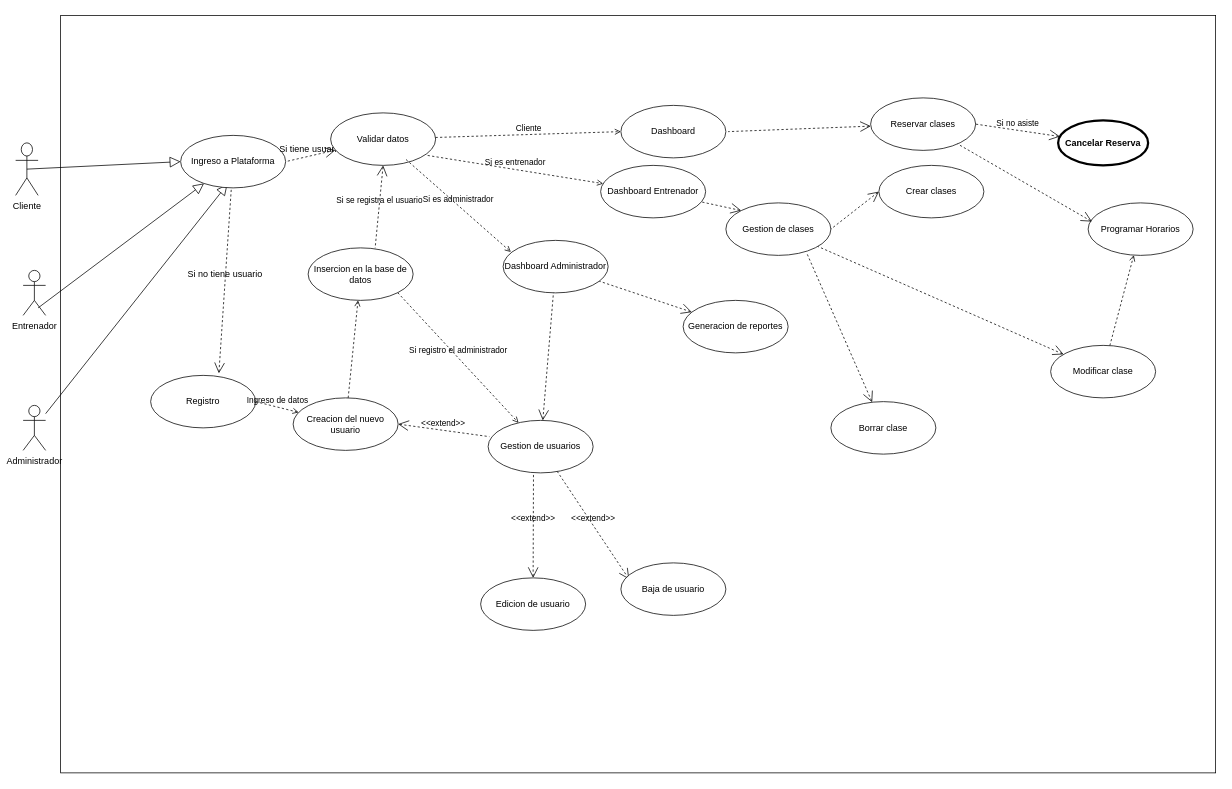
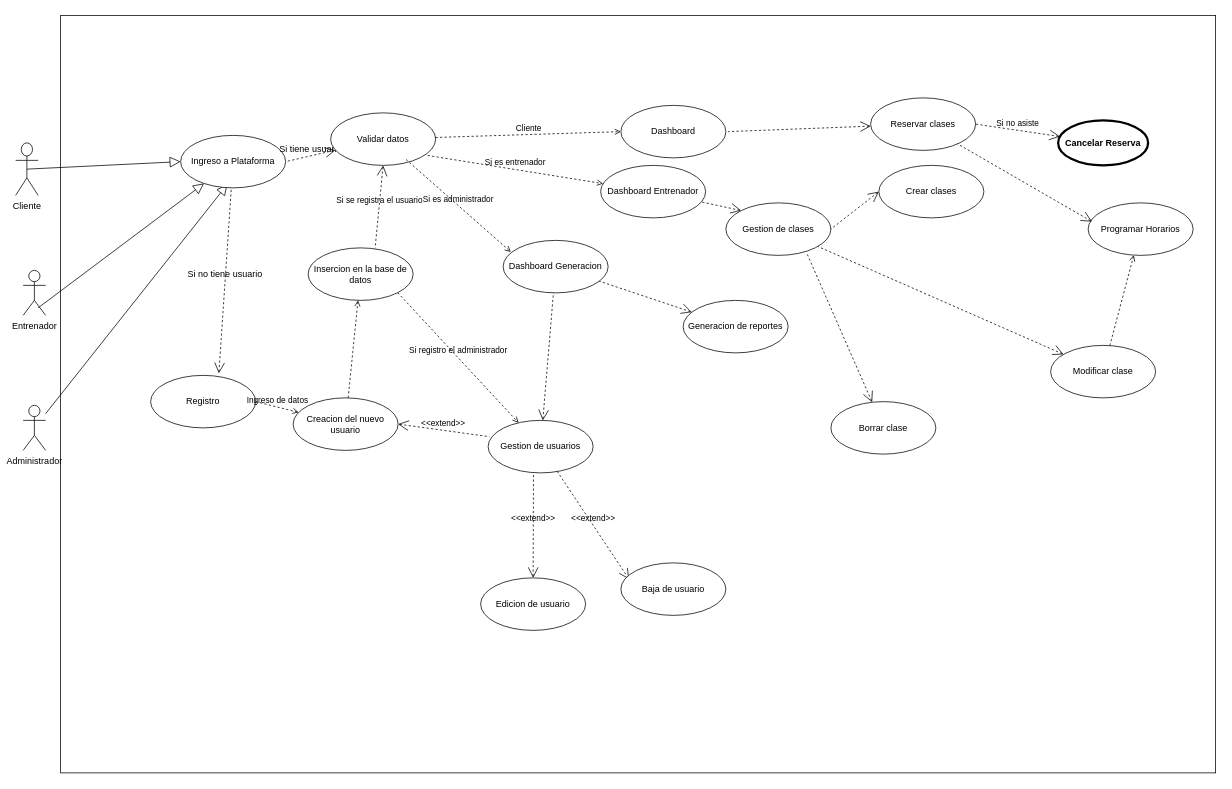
(555, 267) -> (555, 267)
